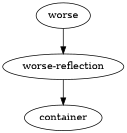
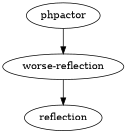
(63, 16) -> (63, 16)
(63, 118) -> (63, 118)
